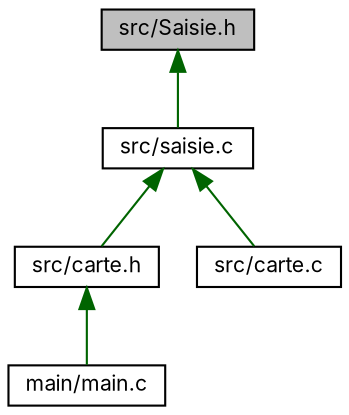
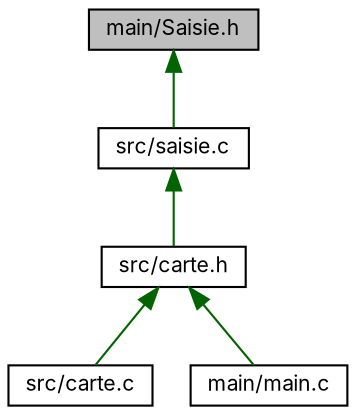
(178, 30) -> (174, 30)
(230, 216) -> (120, 335)
